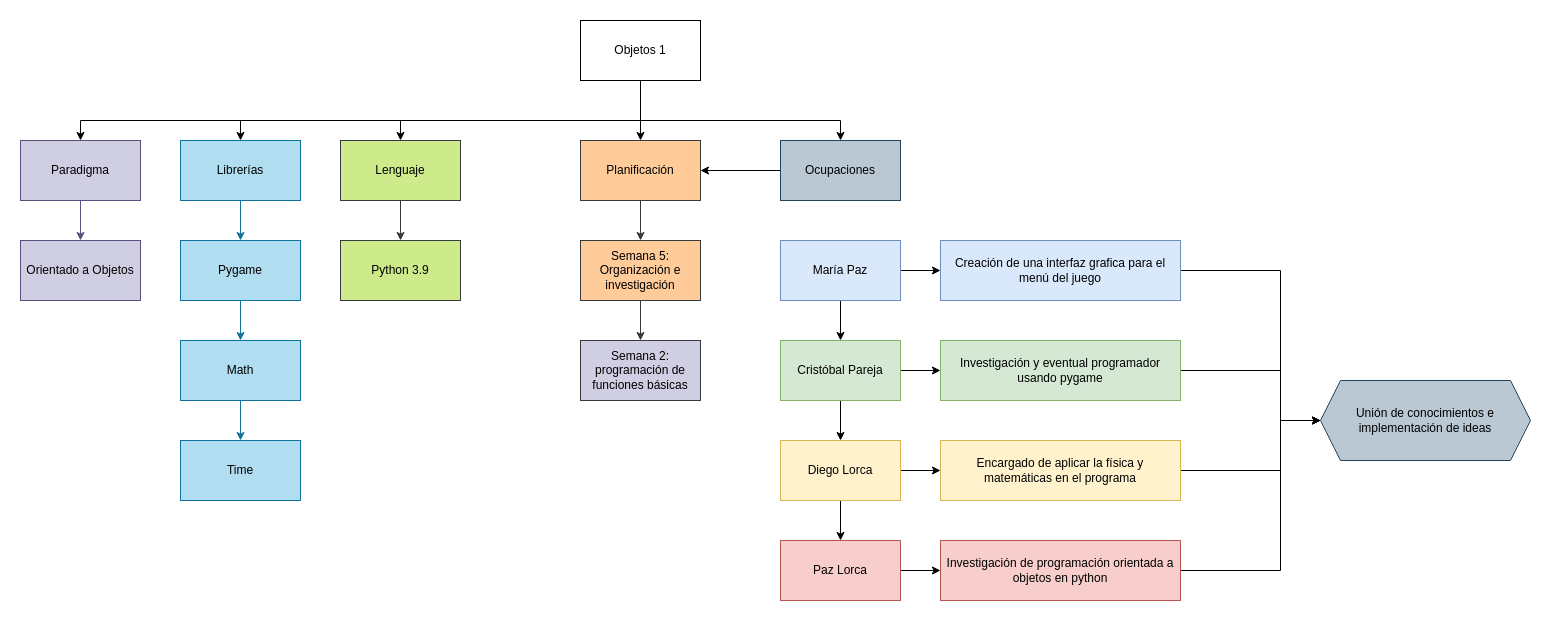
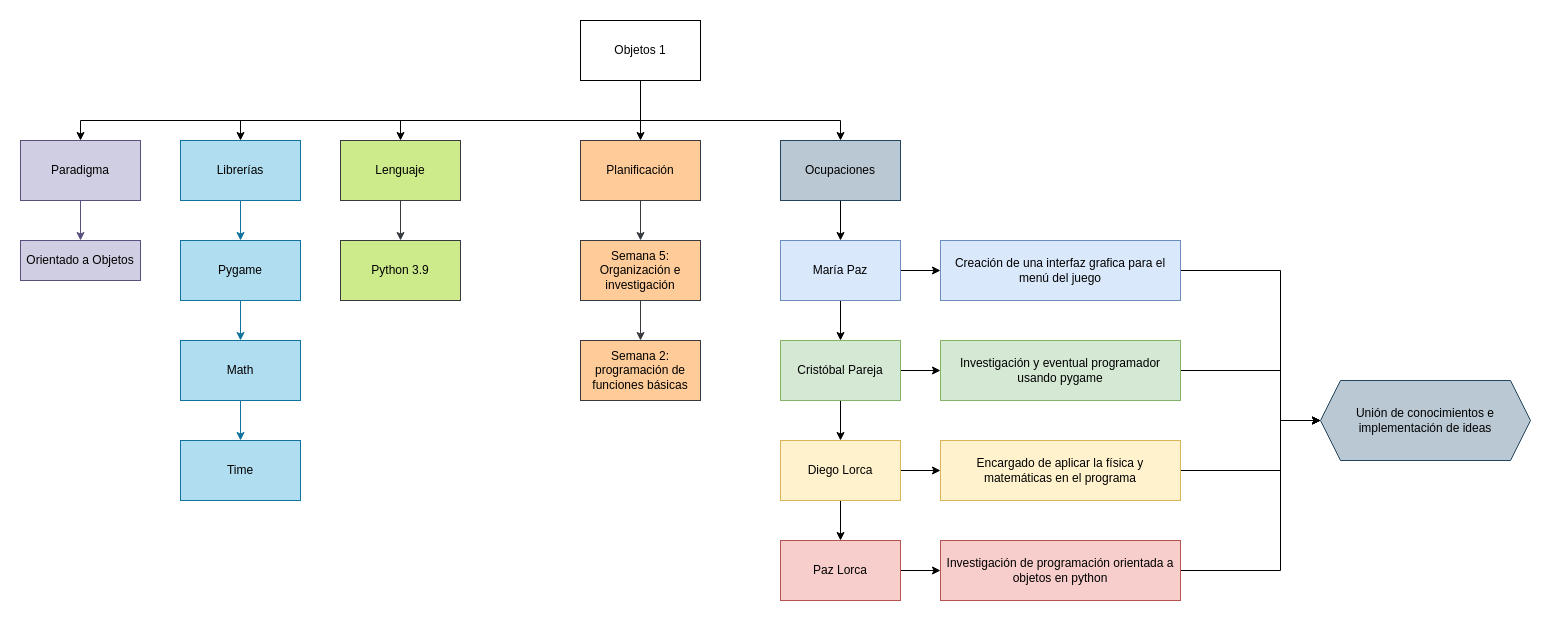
(744, 171) -> (841, 217)
(81, 271) -> (81, 261)
(641, 371) -> (641, 371)
